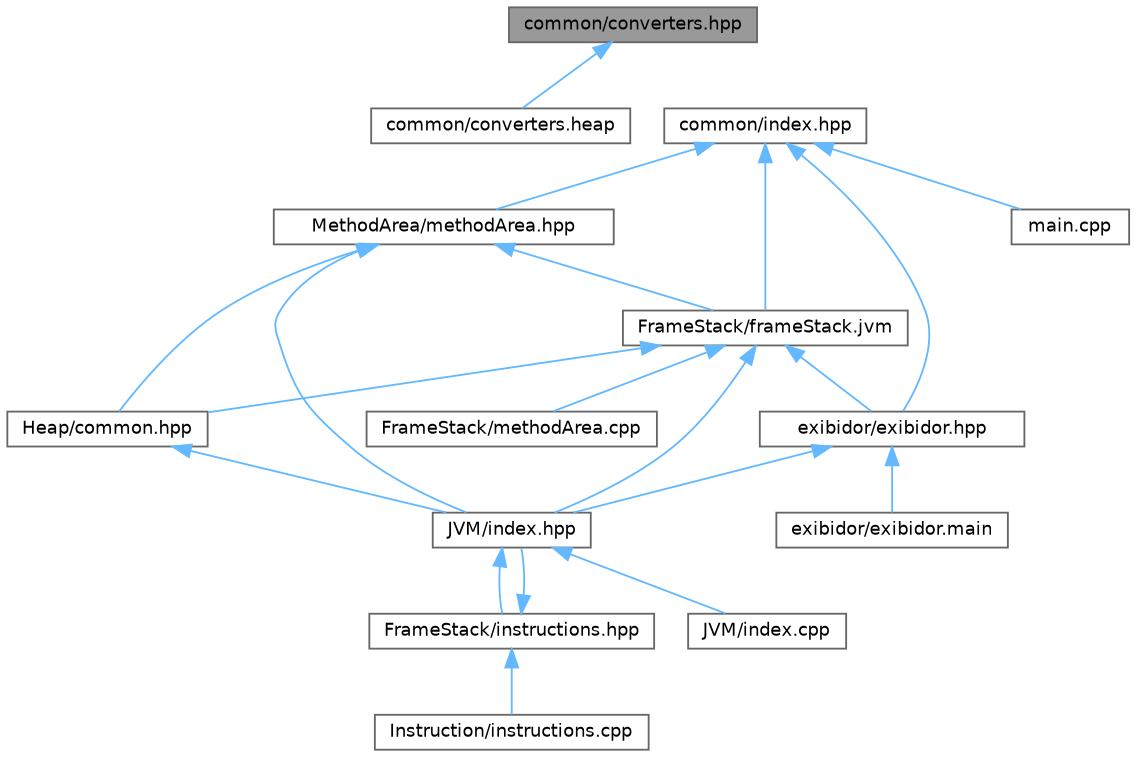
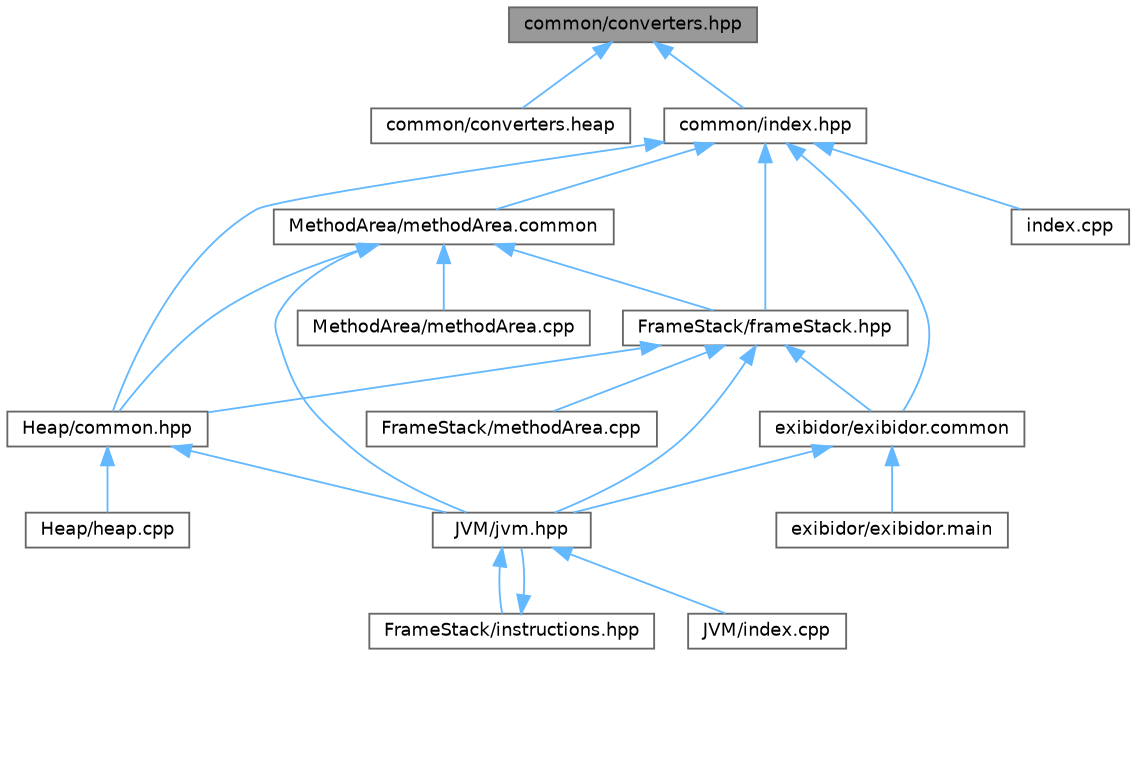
none -> (707, 81)
none -> (325, 194)
(444, 227) -> (444, 227)
(1070, 227) -> (1070, 227)
none -> (444, 328)
(765, 328) -> (765, 328)
(892, 429) -> (892, 429)
none -> (107, 530)
(512, 530) -> (512, 530)
(512, 732) -> none
